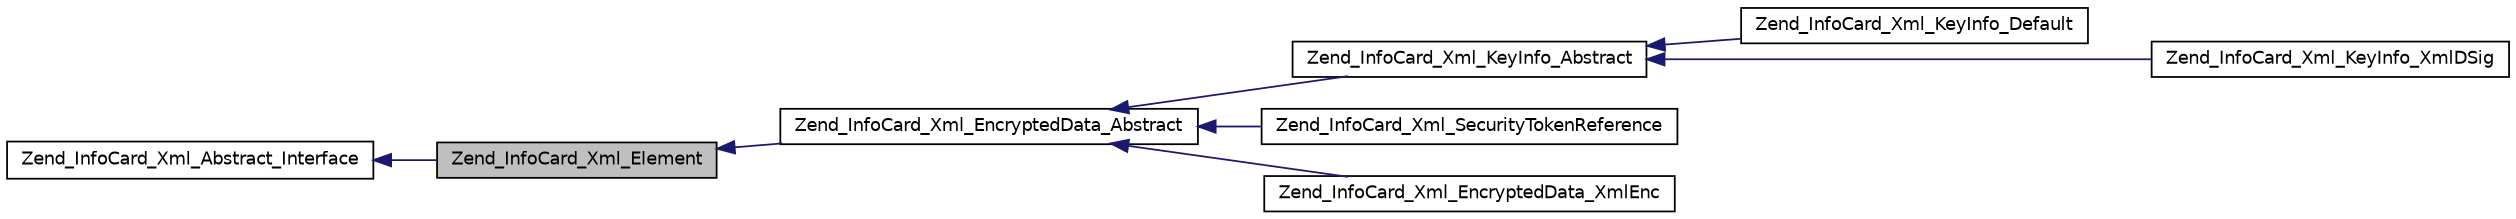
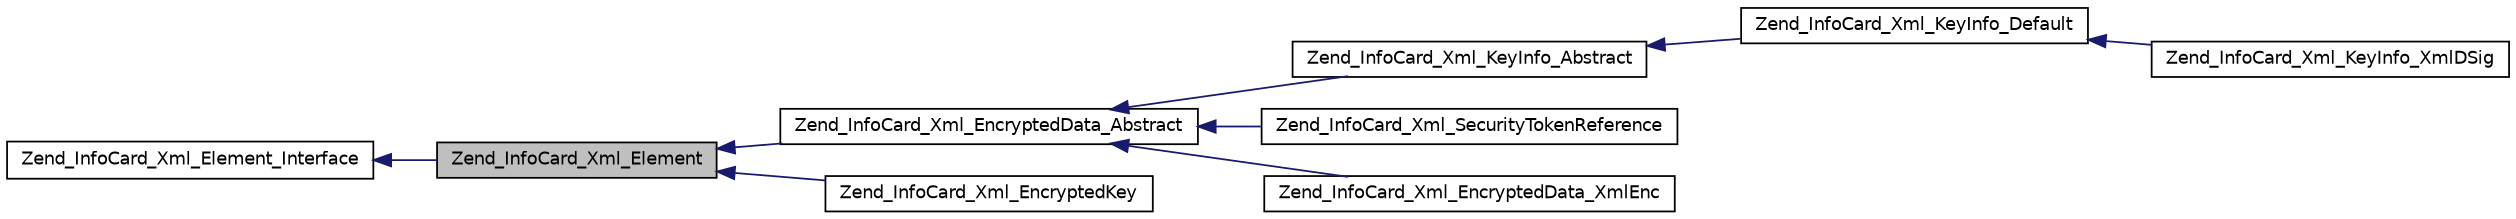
(1908, 59) -> (2129, 43)
(190, 160) -> (190, 160)
none -> (989, 194)
